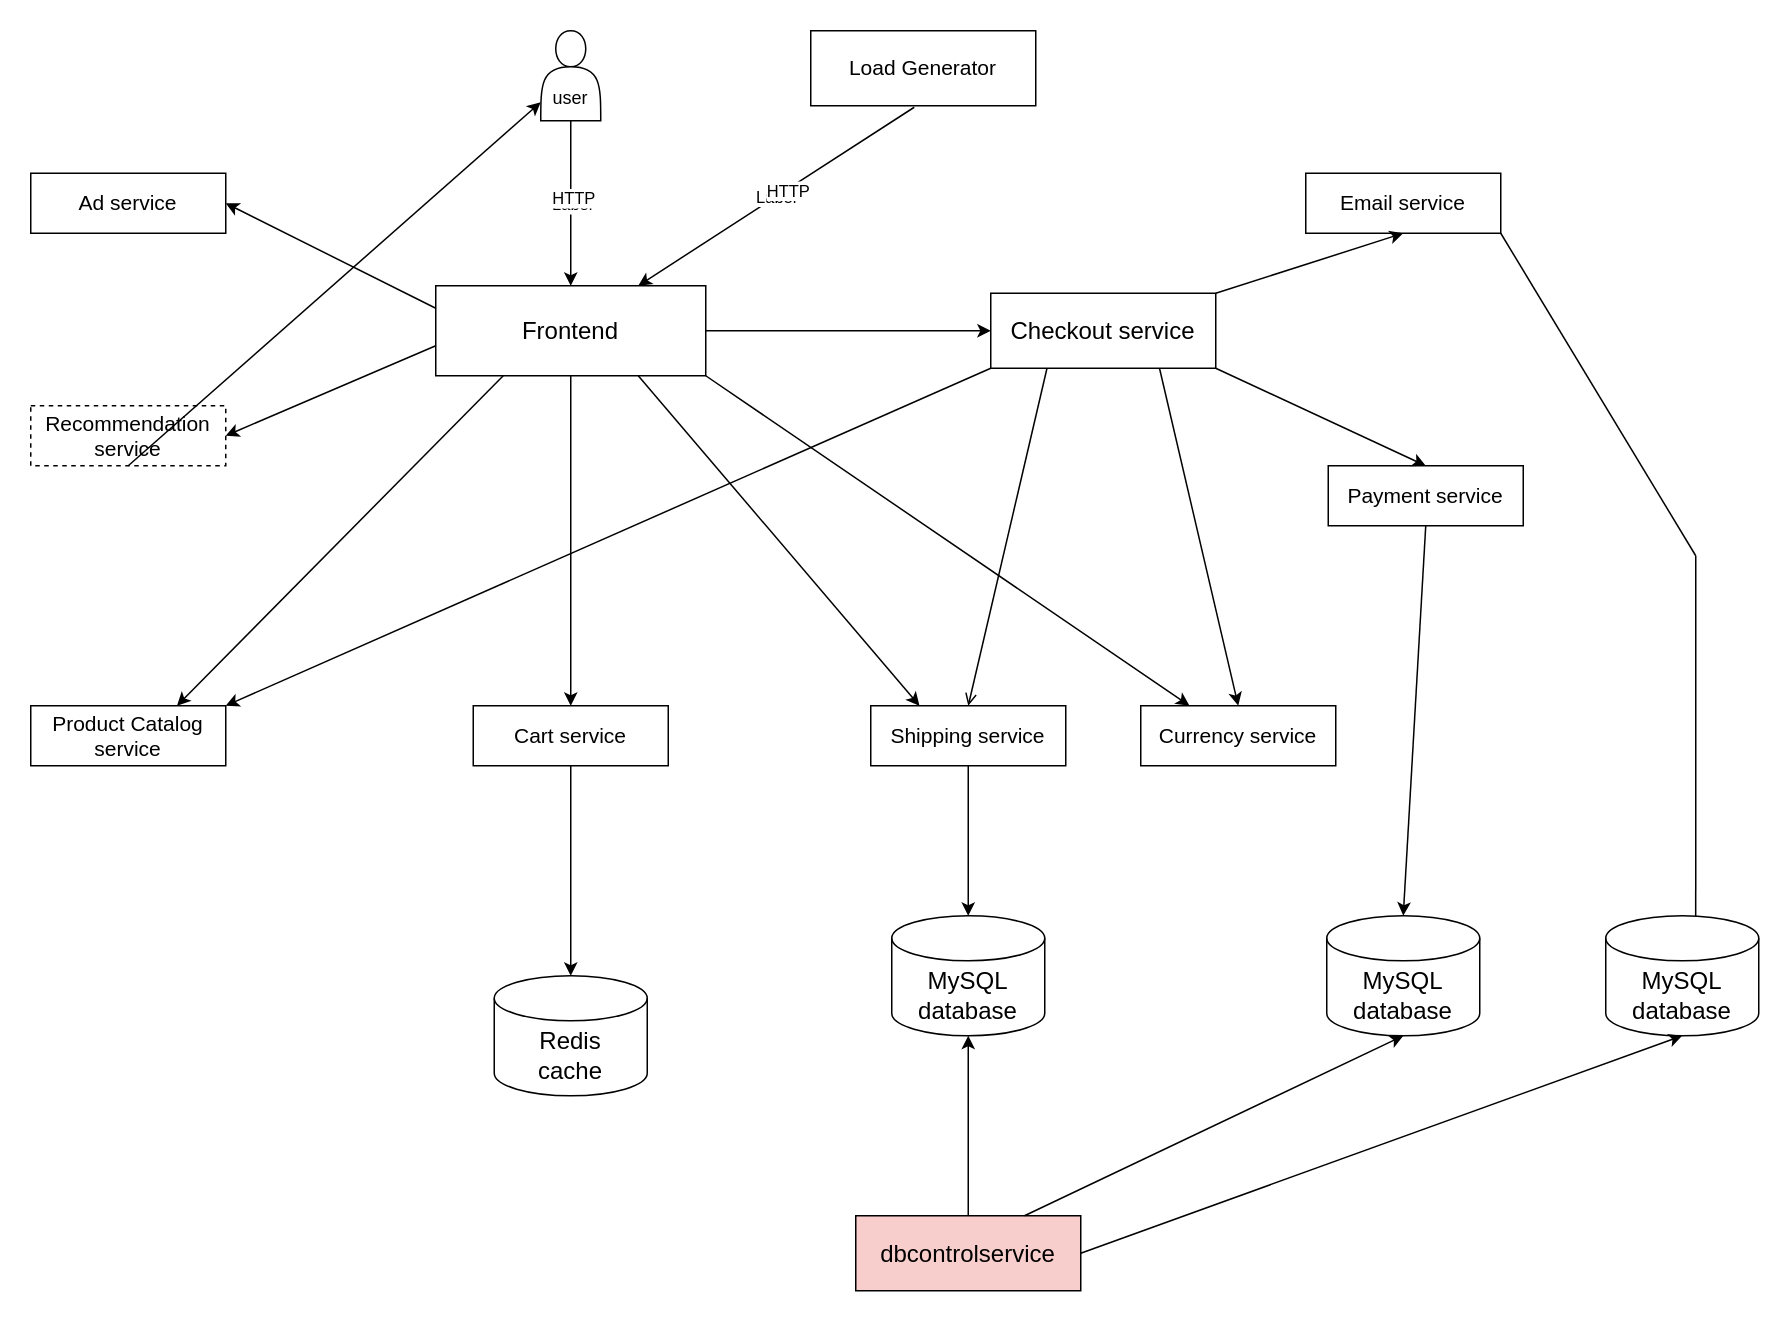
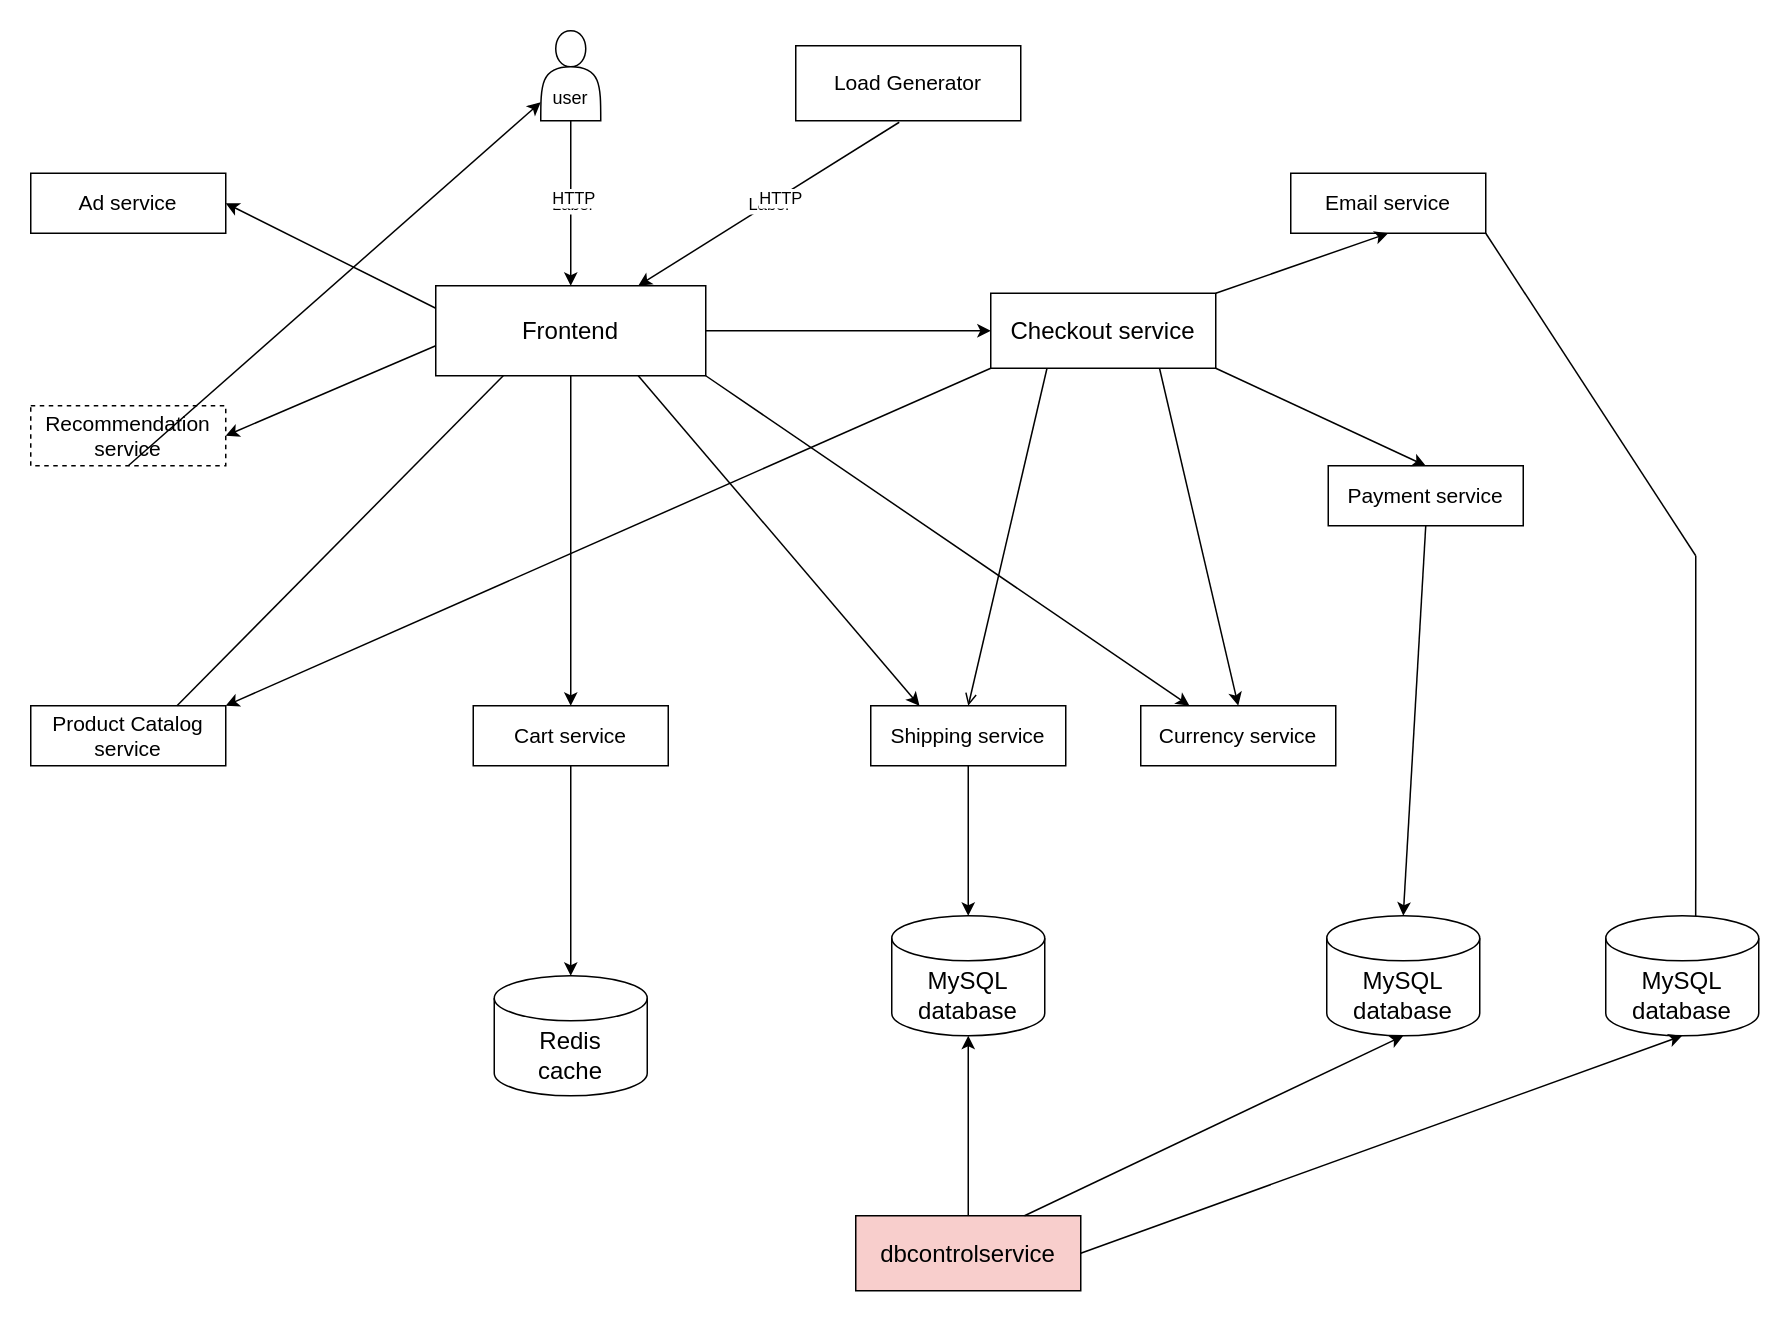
(923, 68) -> (908, 83)
(1403, 203) -> (1388, 203)
(185, 698) -> (182, 701)
